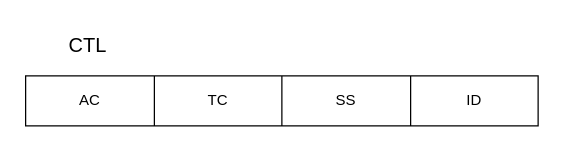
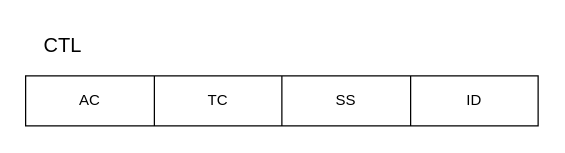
(88, 44) -> (63, 44)
